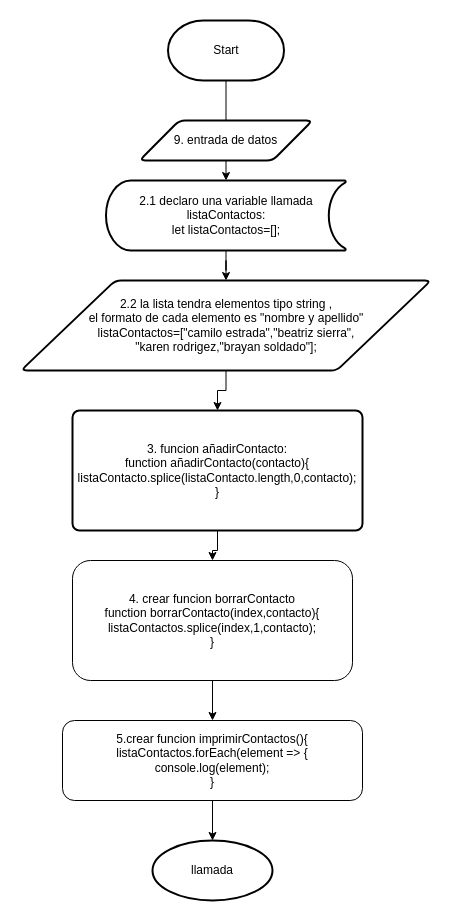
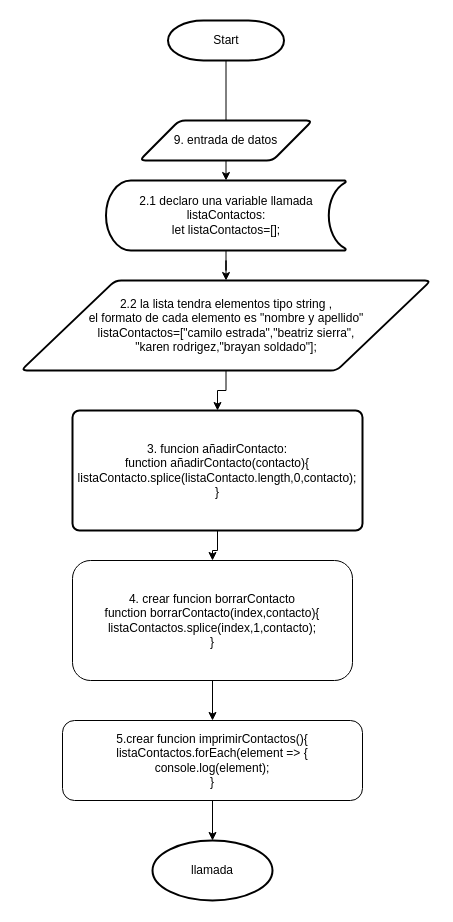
(226, 51) -> (226, 41)
